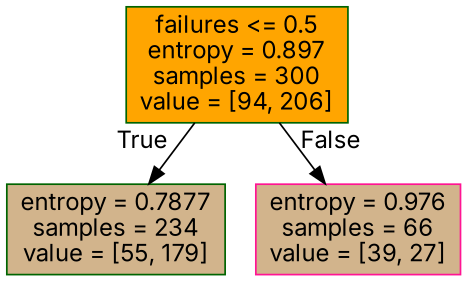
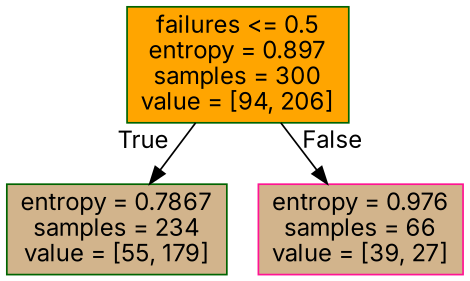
(116, 229) -> (117, 229)
